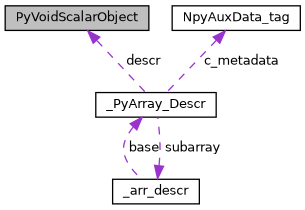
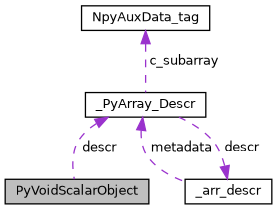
(239, 61) -> (183, 61)
(121, 66) -> (75, 147)
(142, 148) -> (180, 148)
(191, 148) -> (240, 148)
